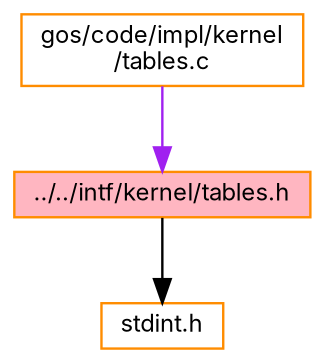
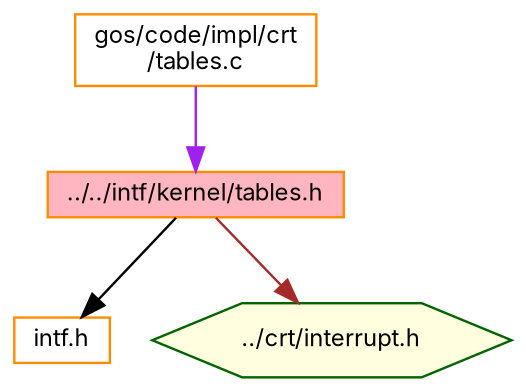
(162, 50) -> (196, 50)
(162, 326) -> (62, 340)
none -> (332, 340)
